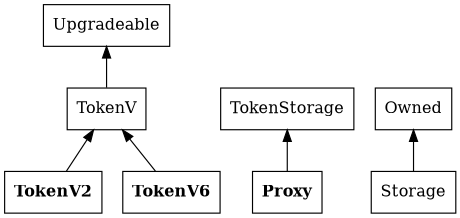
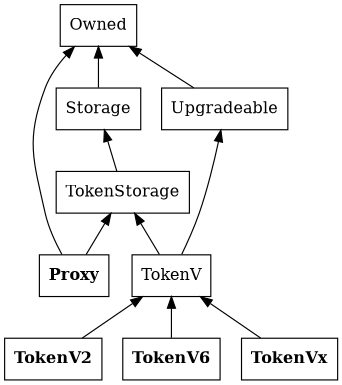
none -> (167, 70)
none -> (34, 153)
none -> (112, 156)
none -> (150, 239)
none -> (290, 359)
